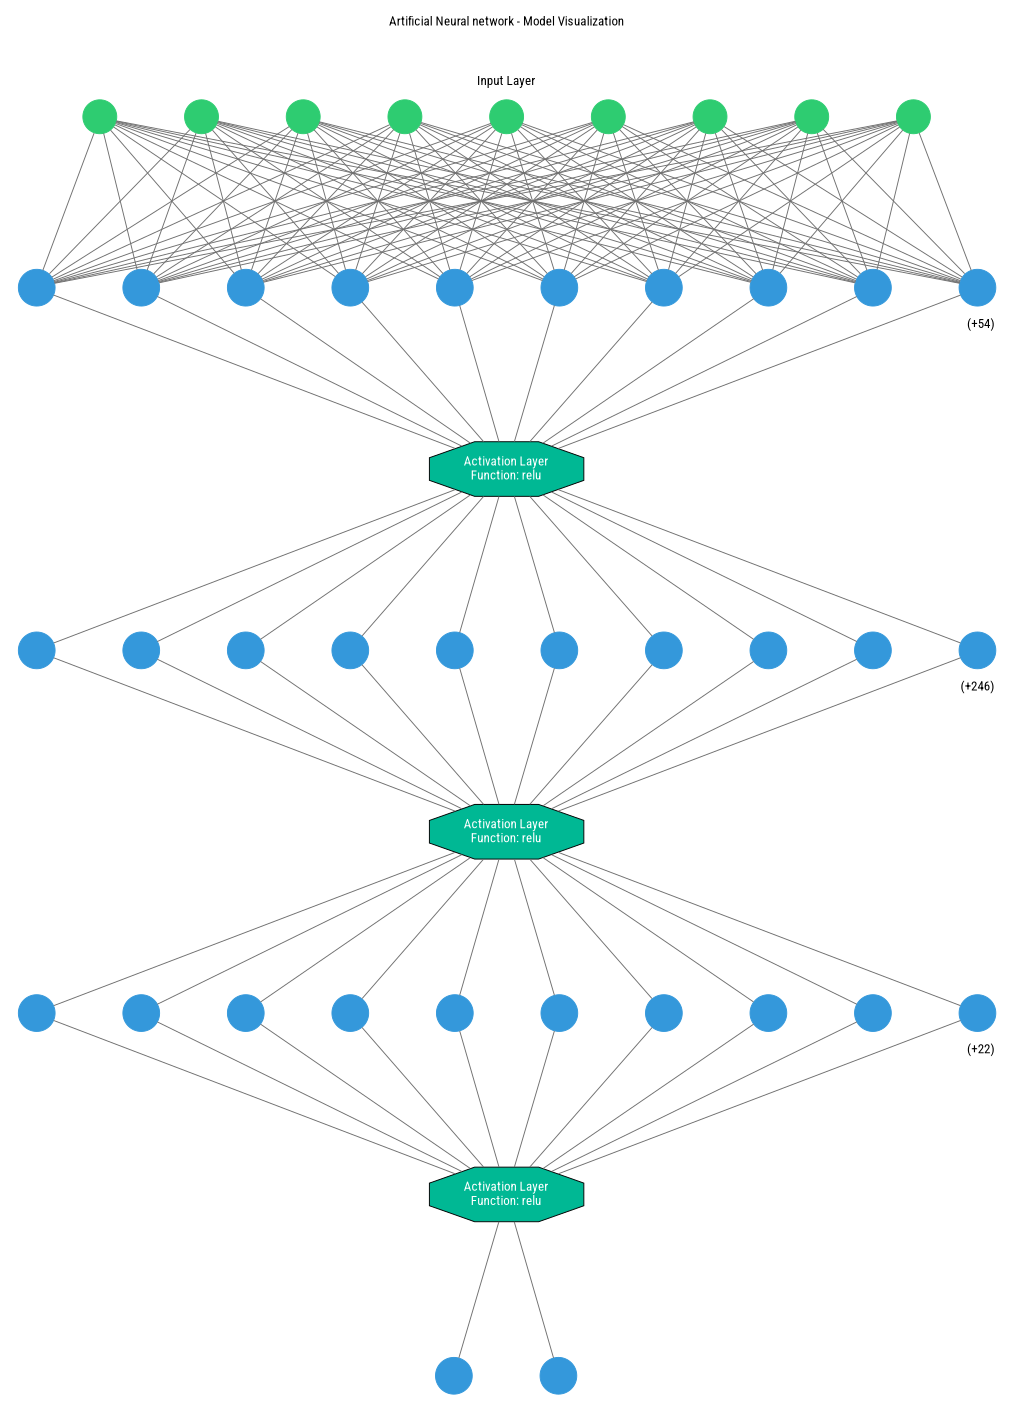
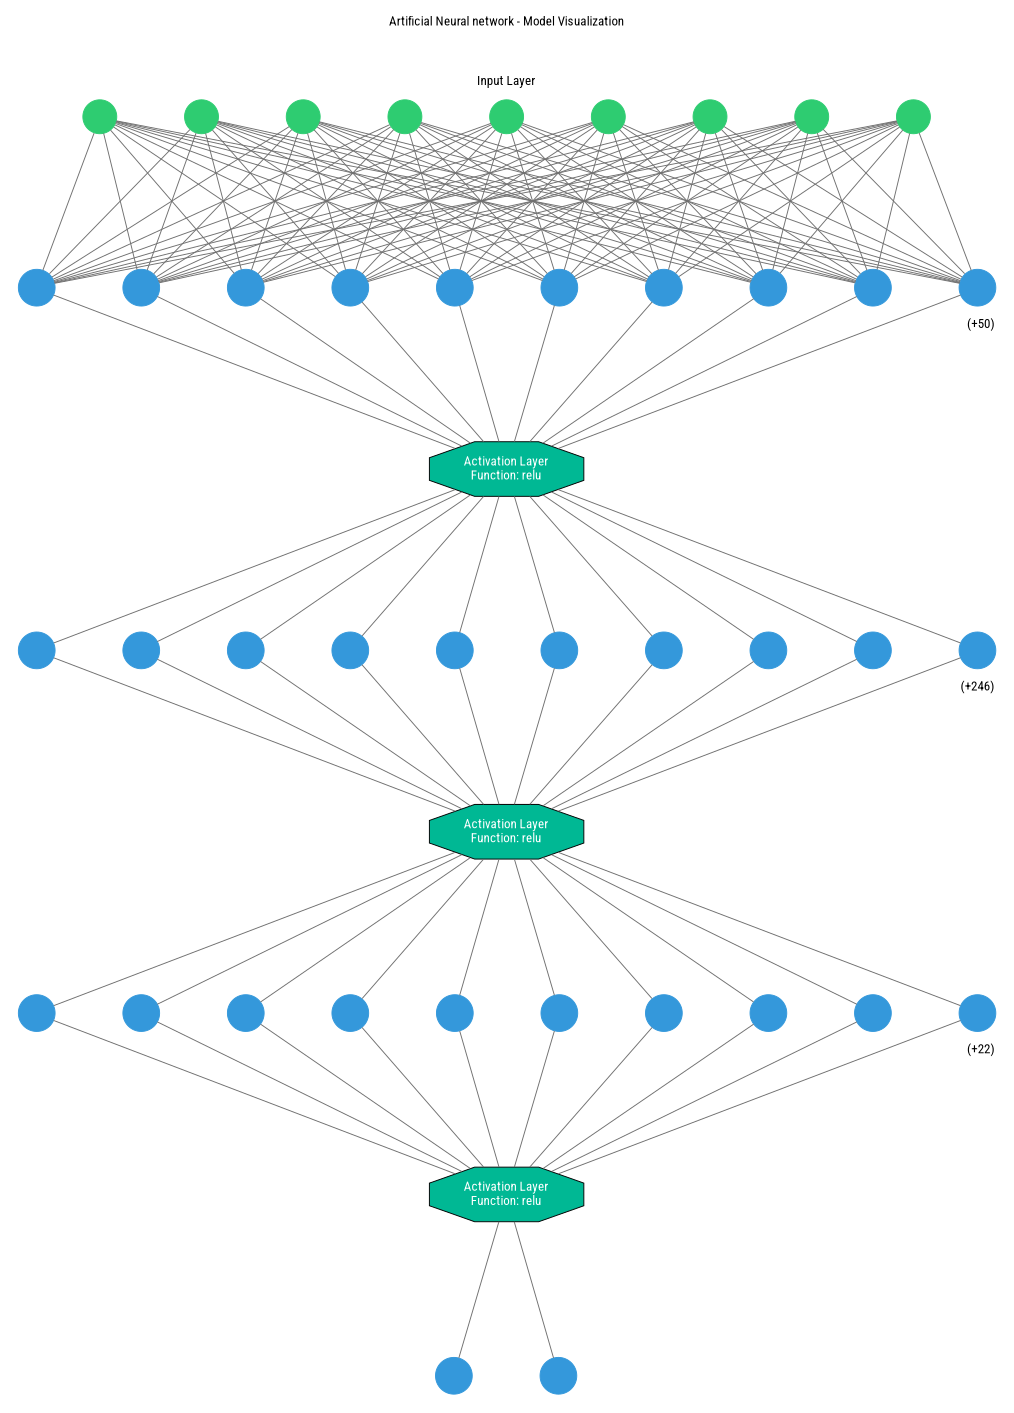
(980, 324) -> (980, 324)
